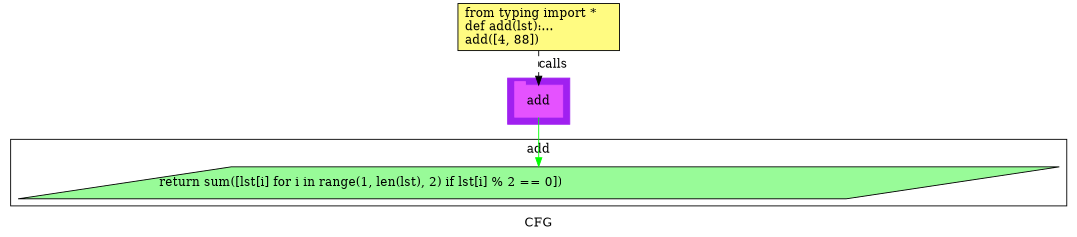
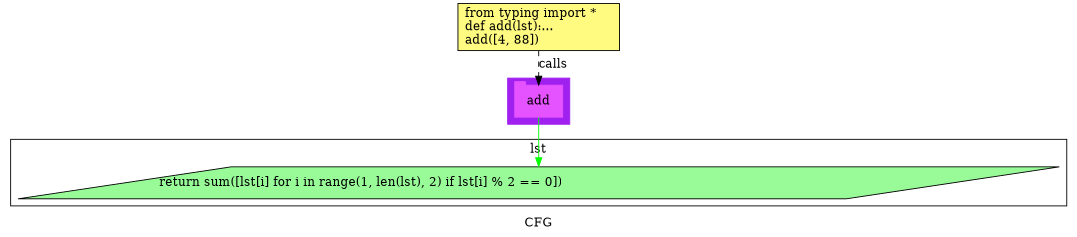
(539, 150) -> (539, 150)
